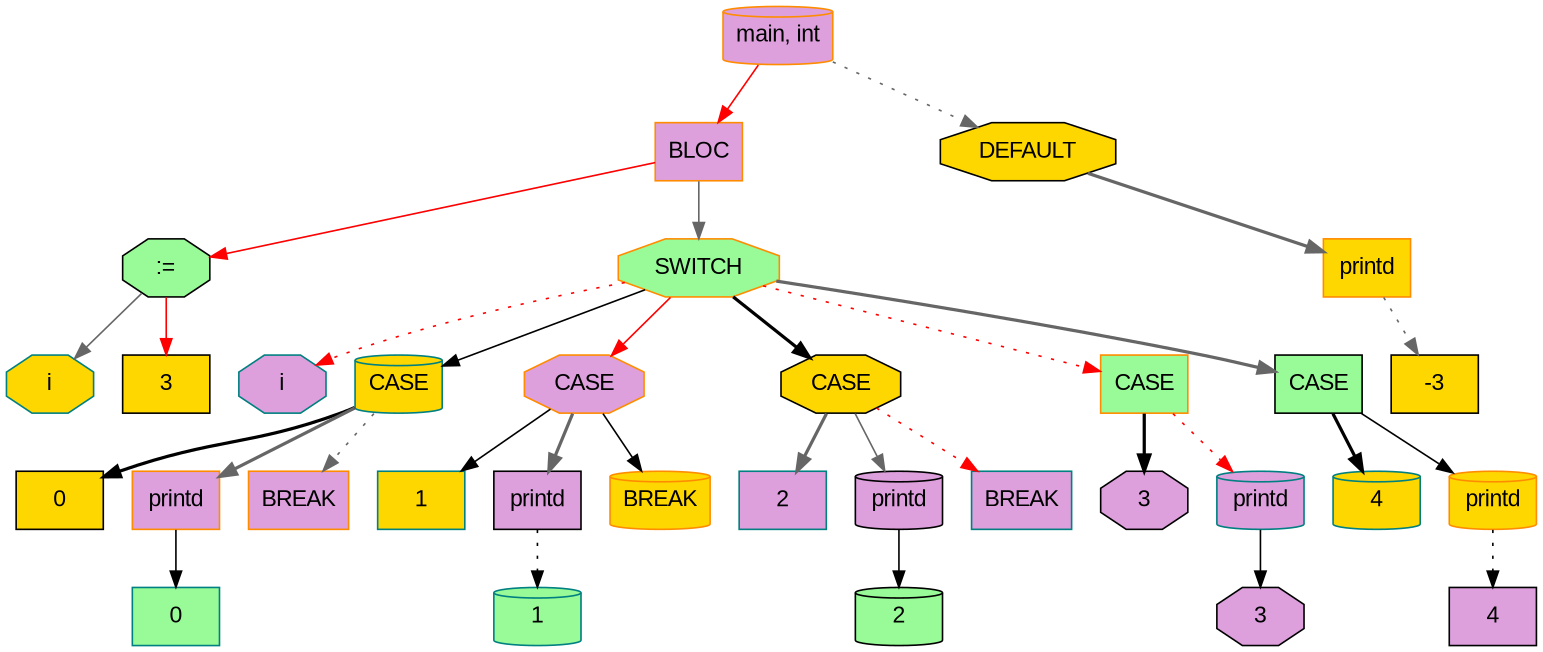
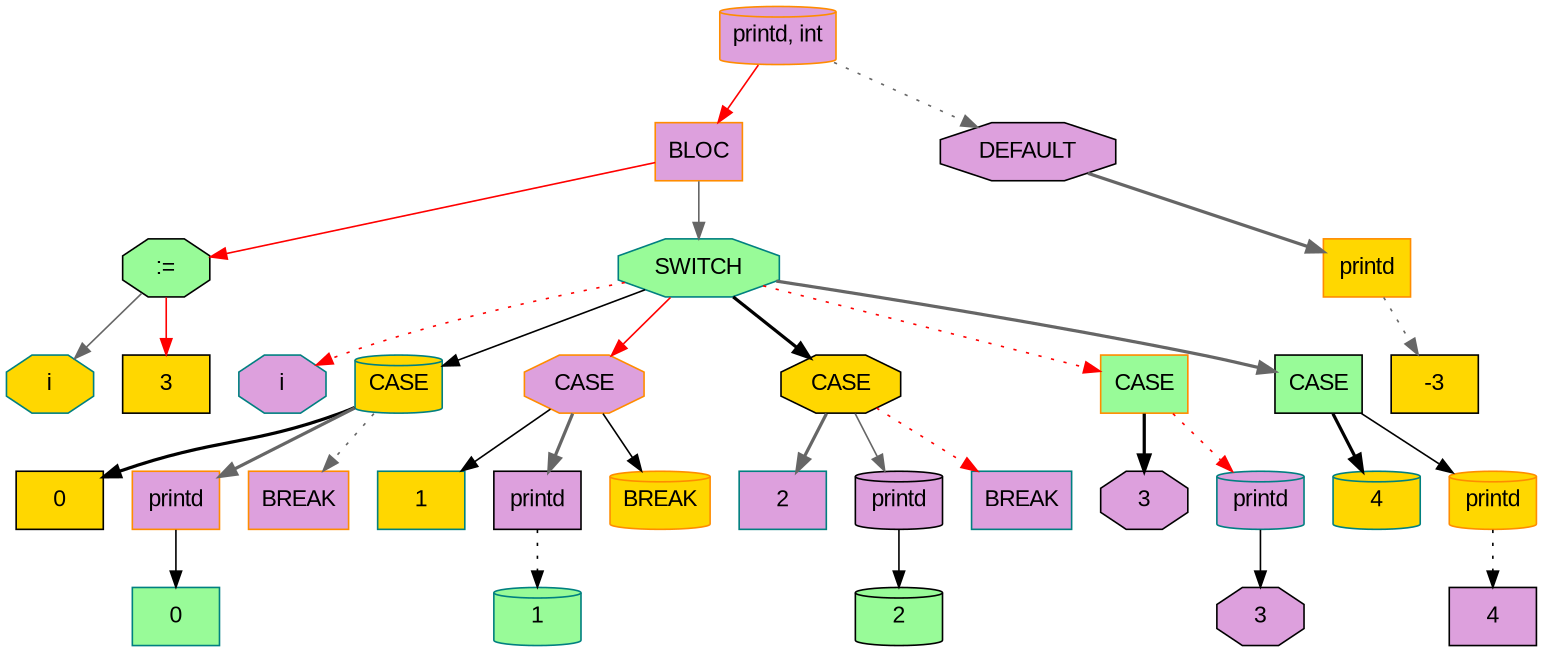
(778, 36) -> (778, 36)
(1028, 152) -> (1028, 152)
(699, 268) -> (699, 268)
